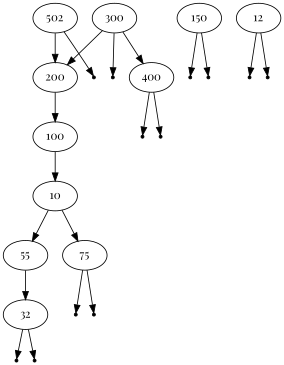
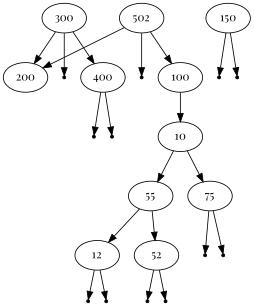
(55, 103) -> (159, 44)
none -> (127, 223)
(26, 315) -> (156, 255)
